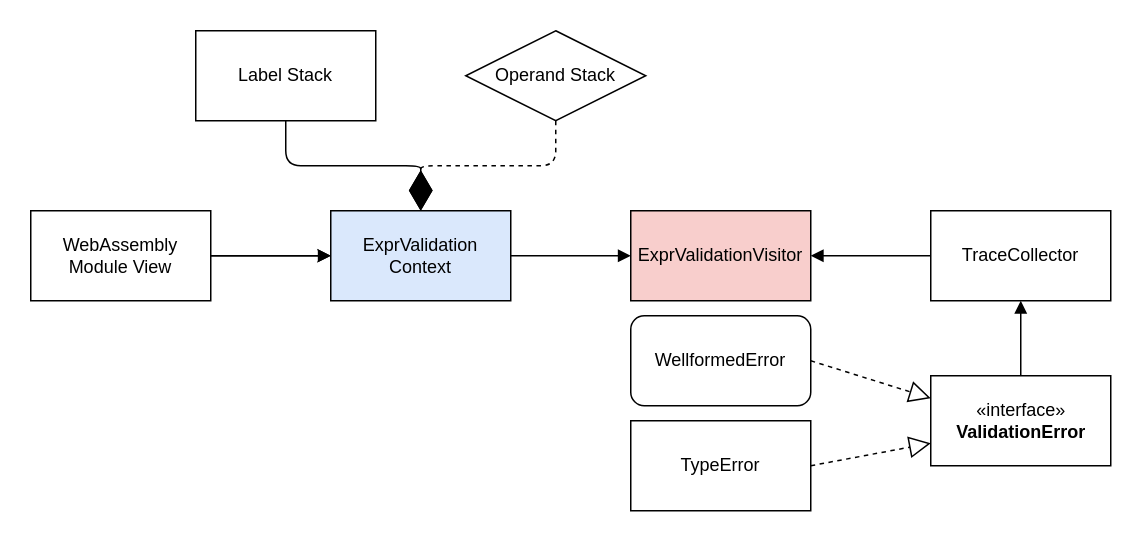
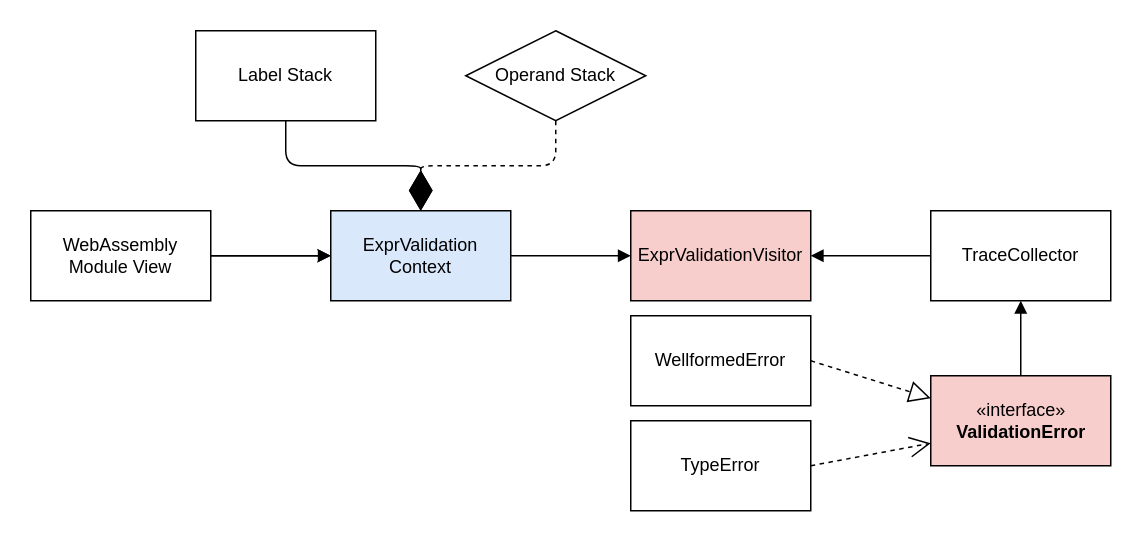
(721, 361) -> (721, 361)
(1021, 421) -> (1021, 421)
(908, 448) -> (917, 446)
